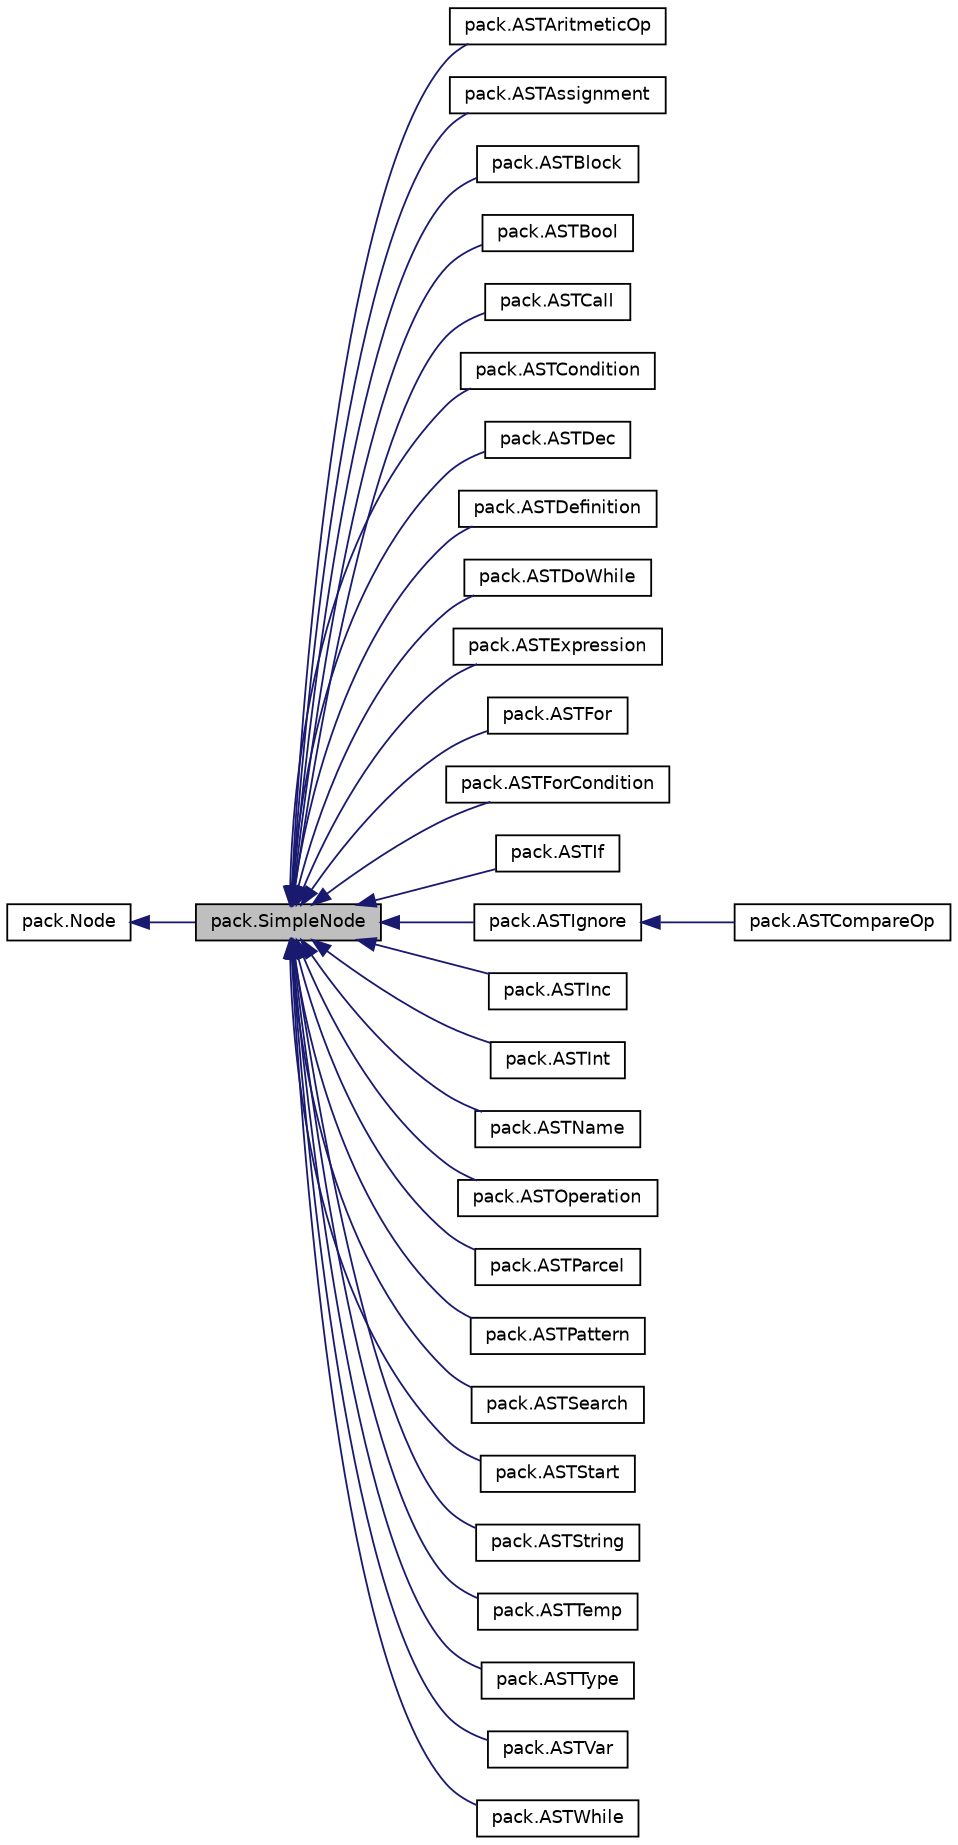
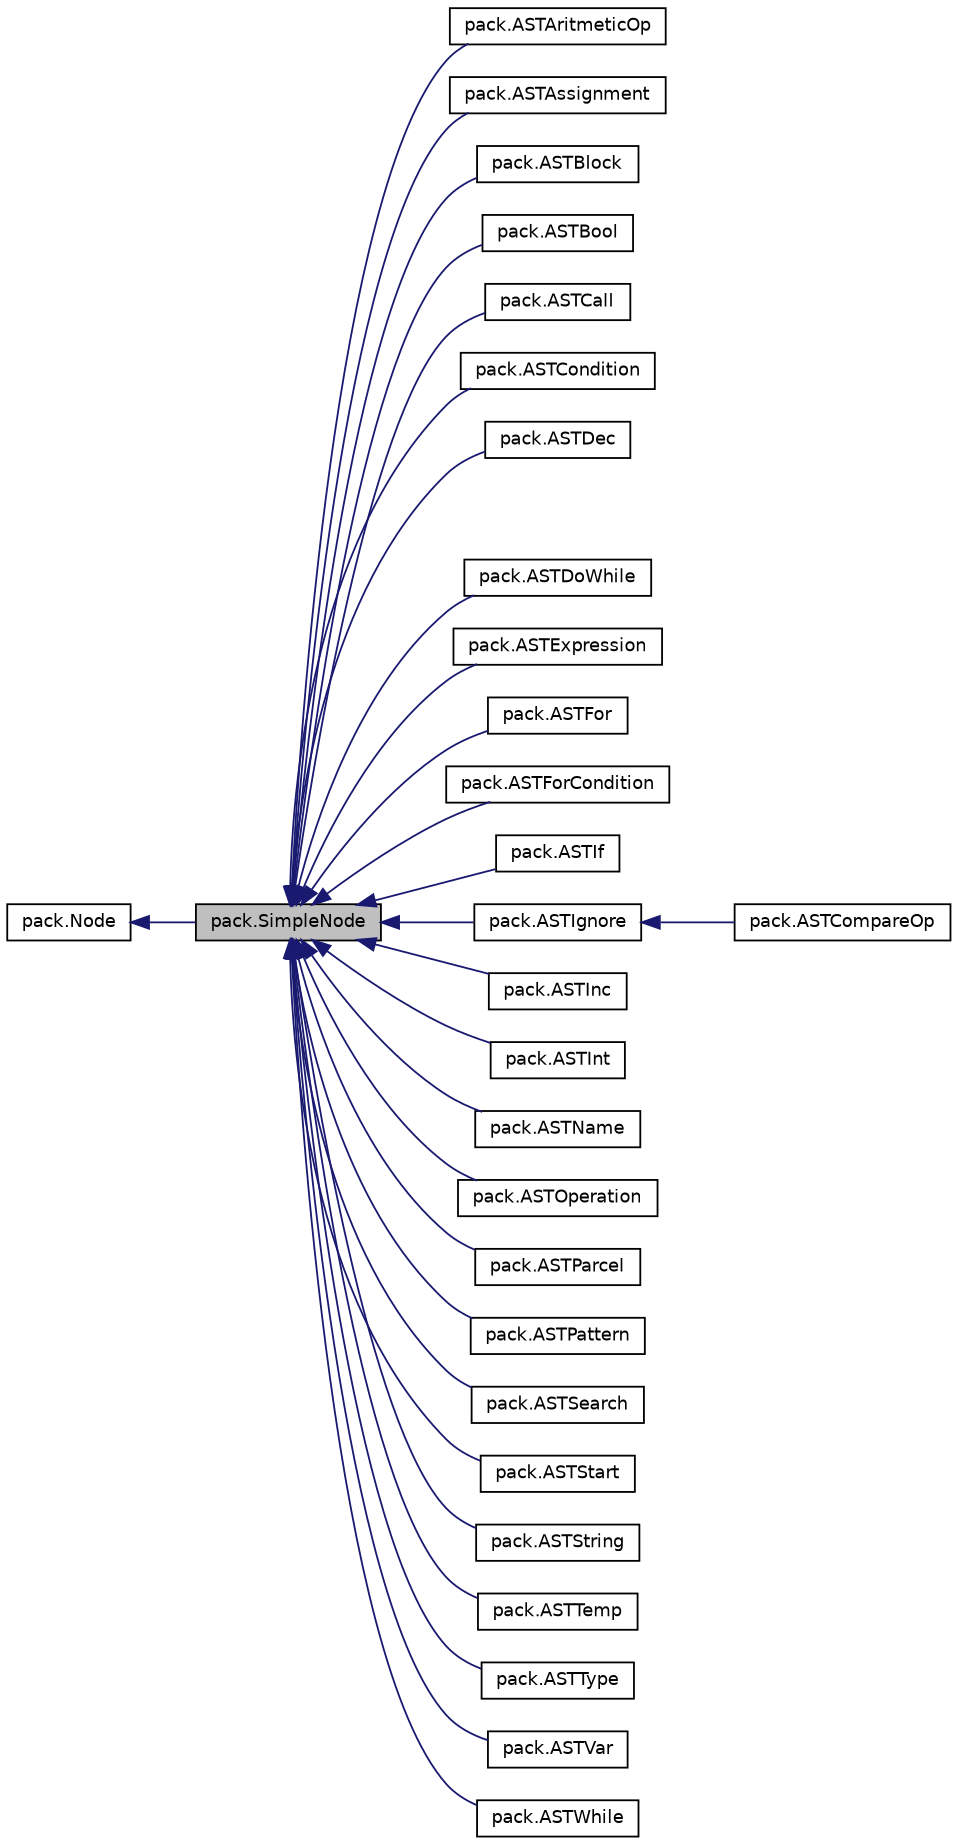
(558, 509) -> none
